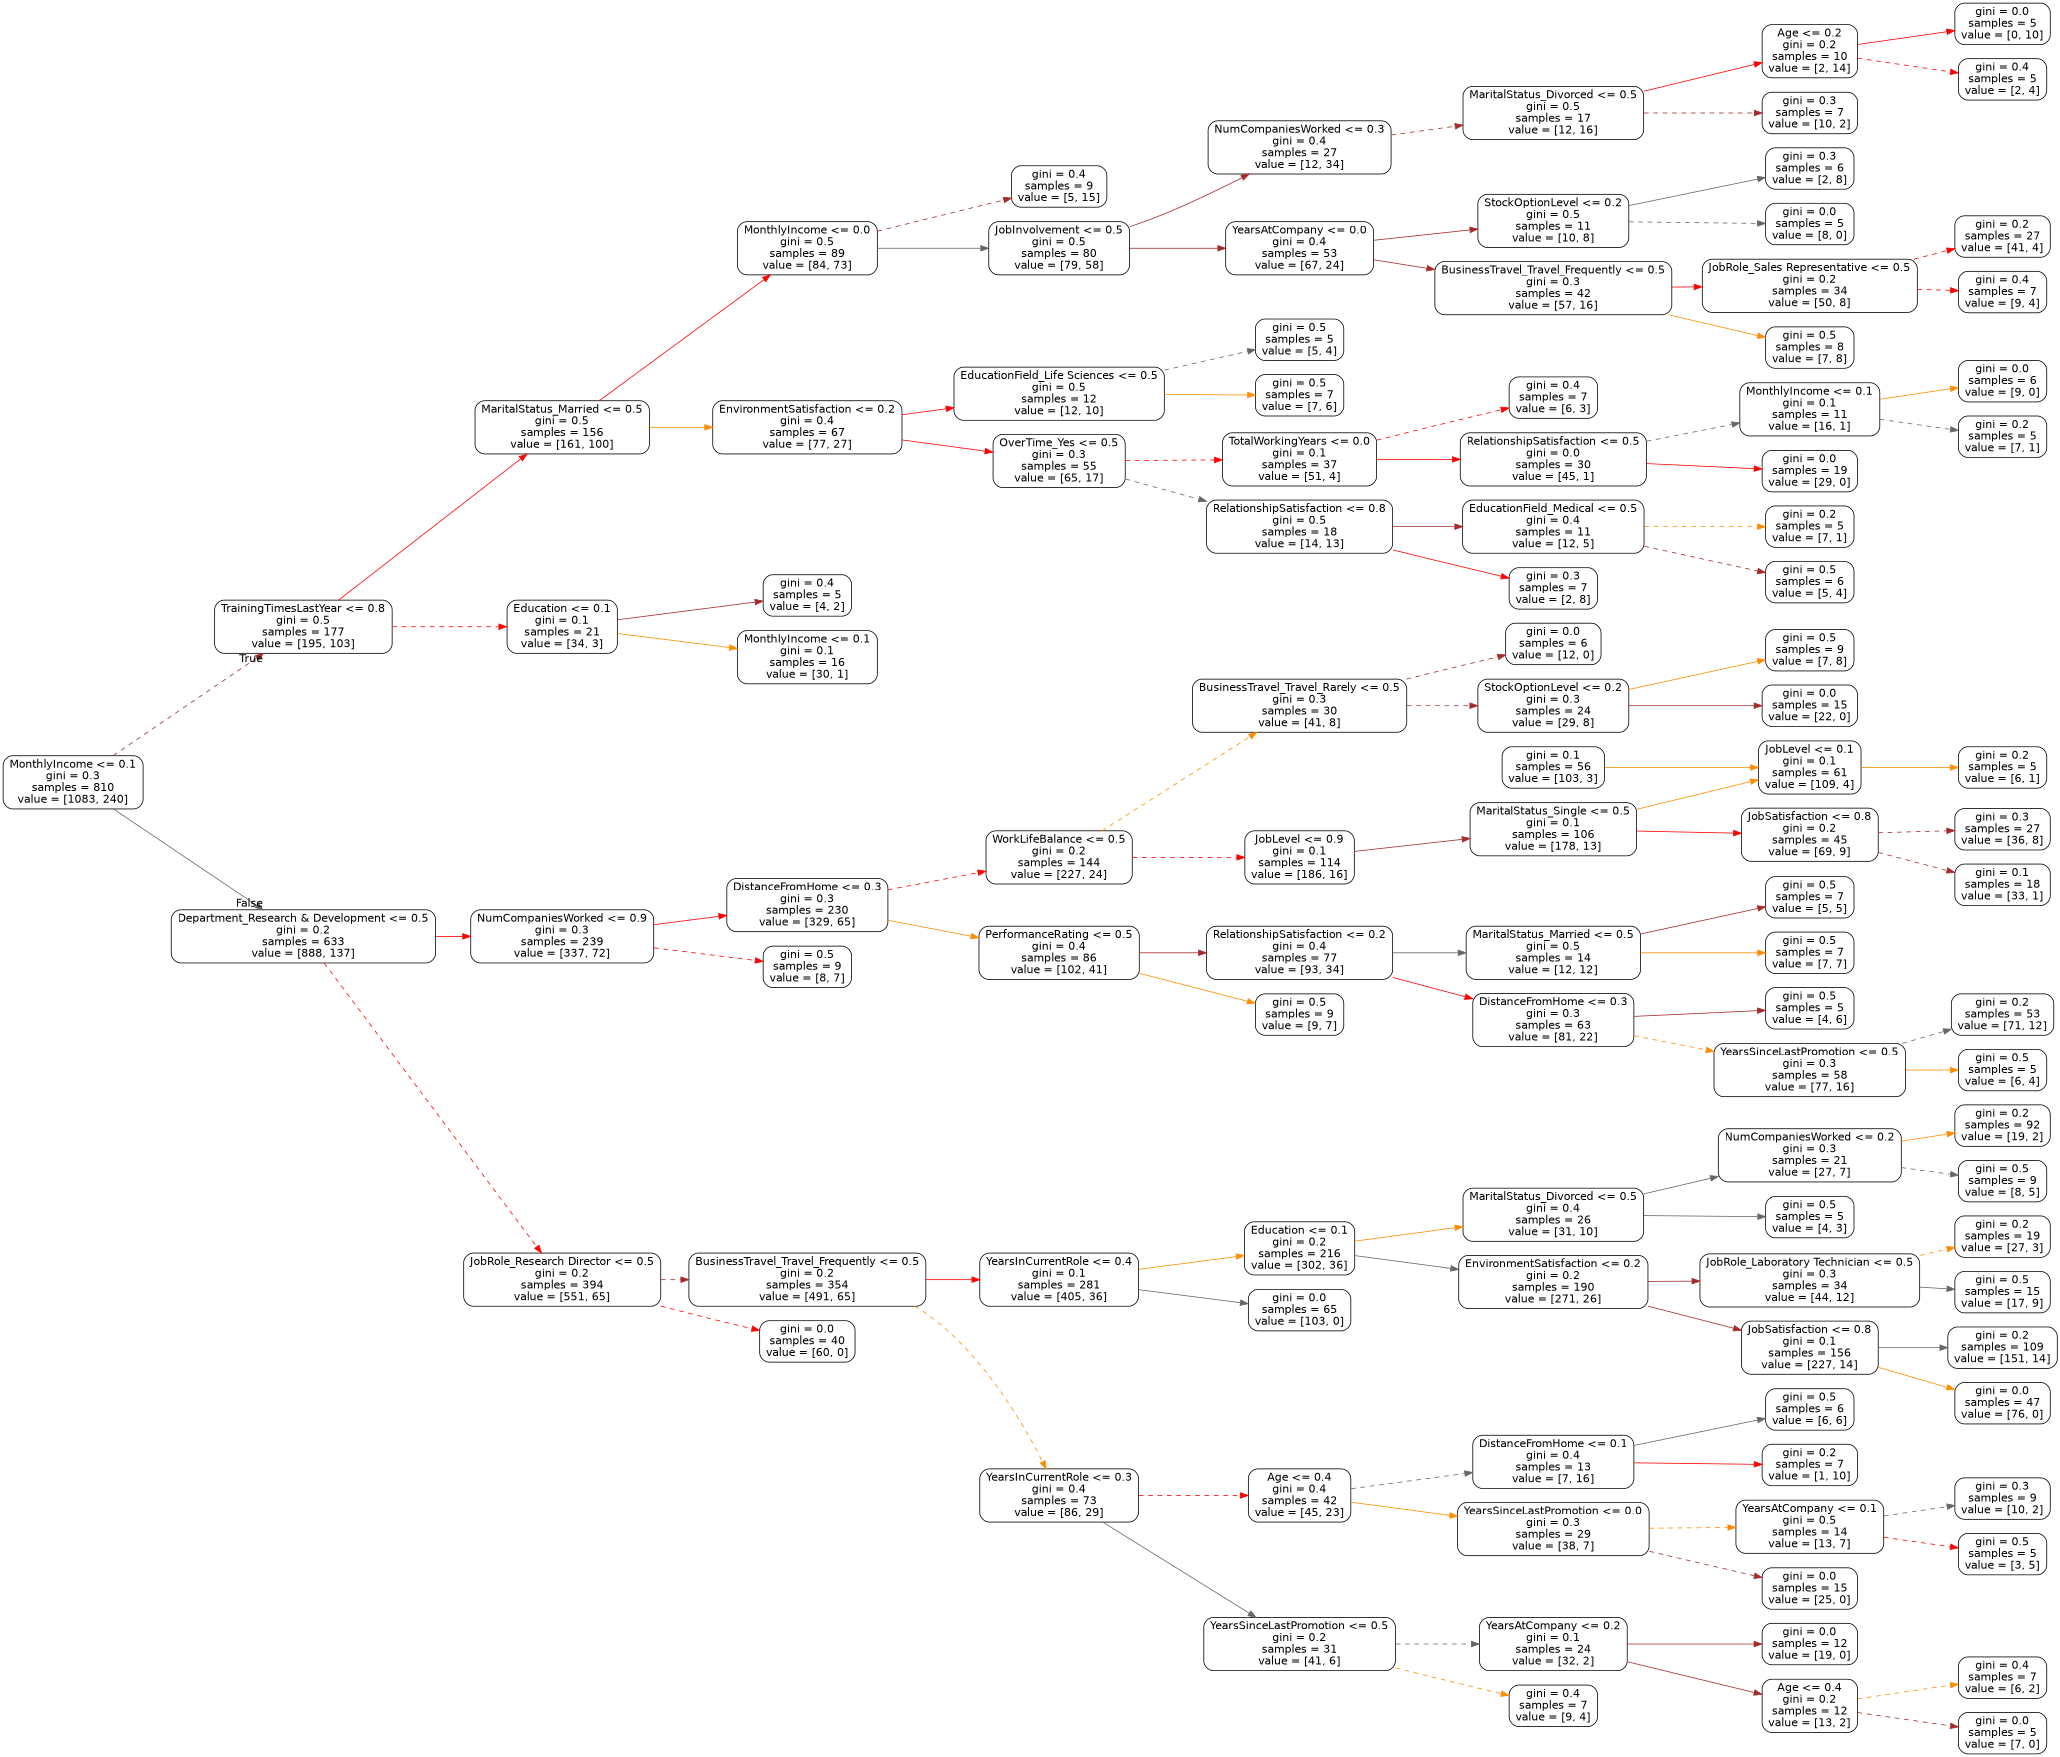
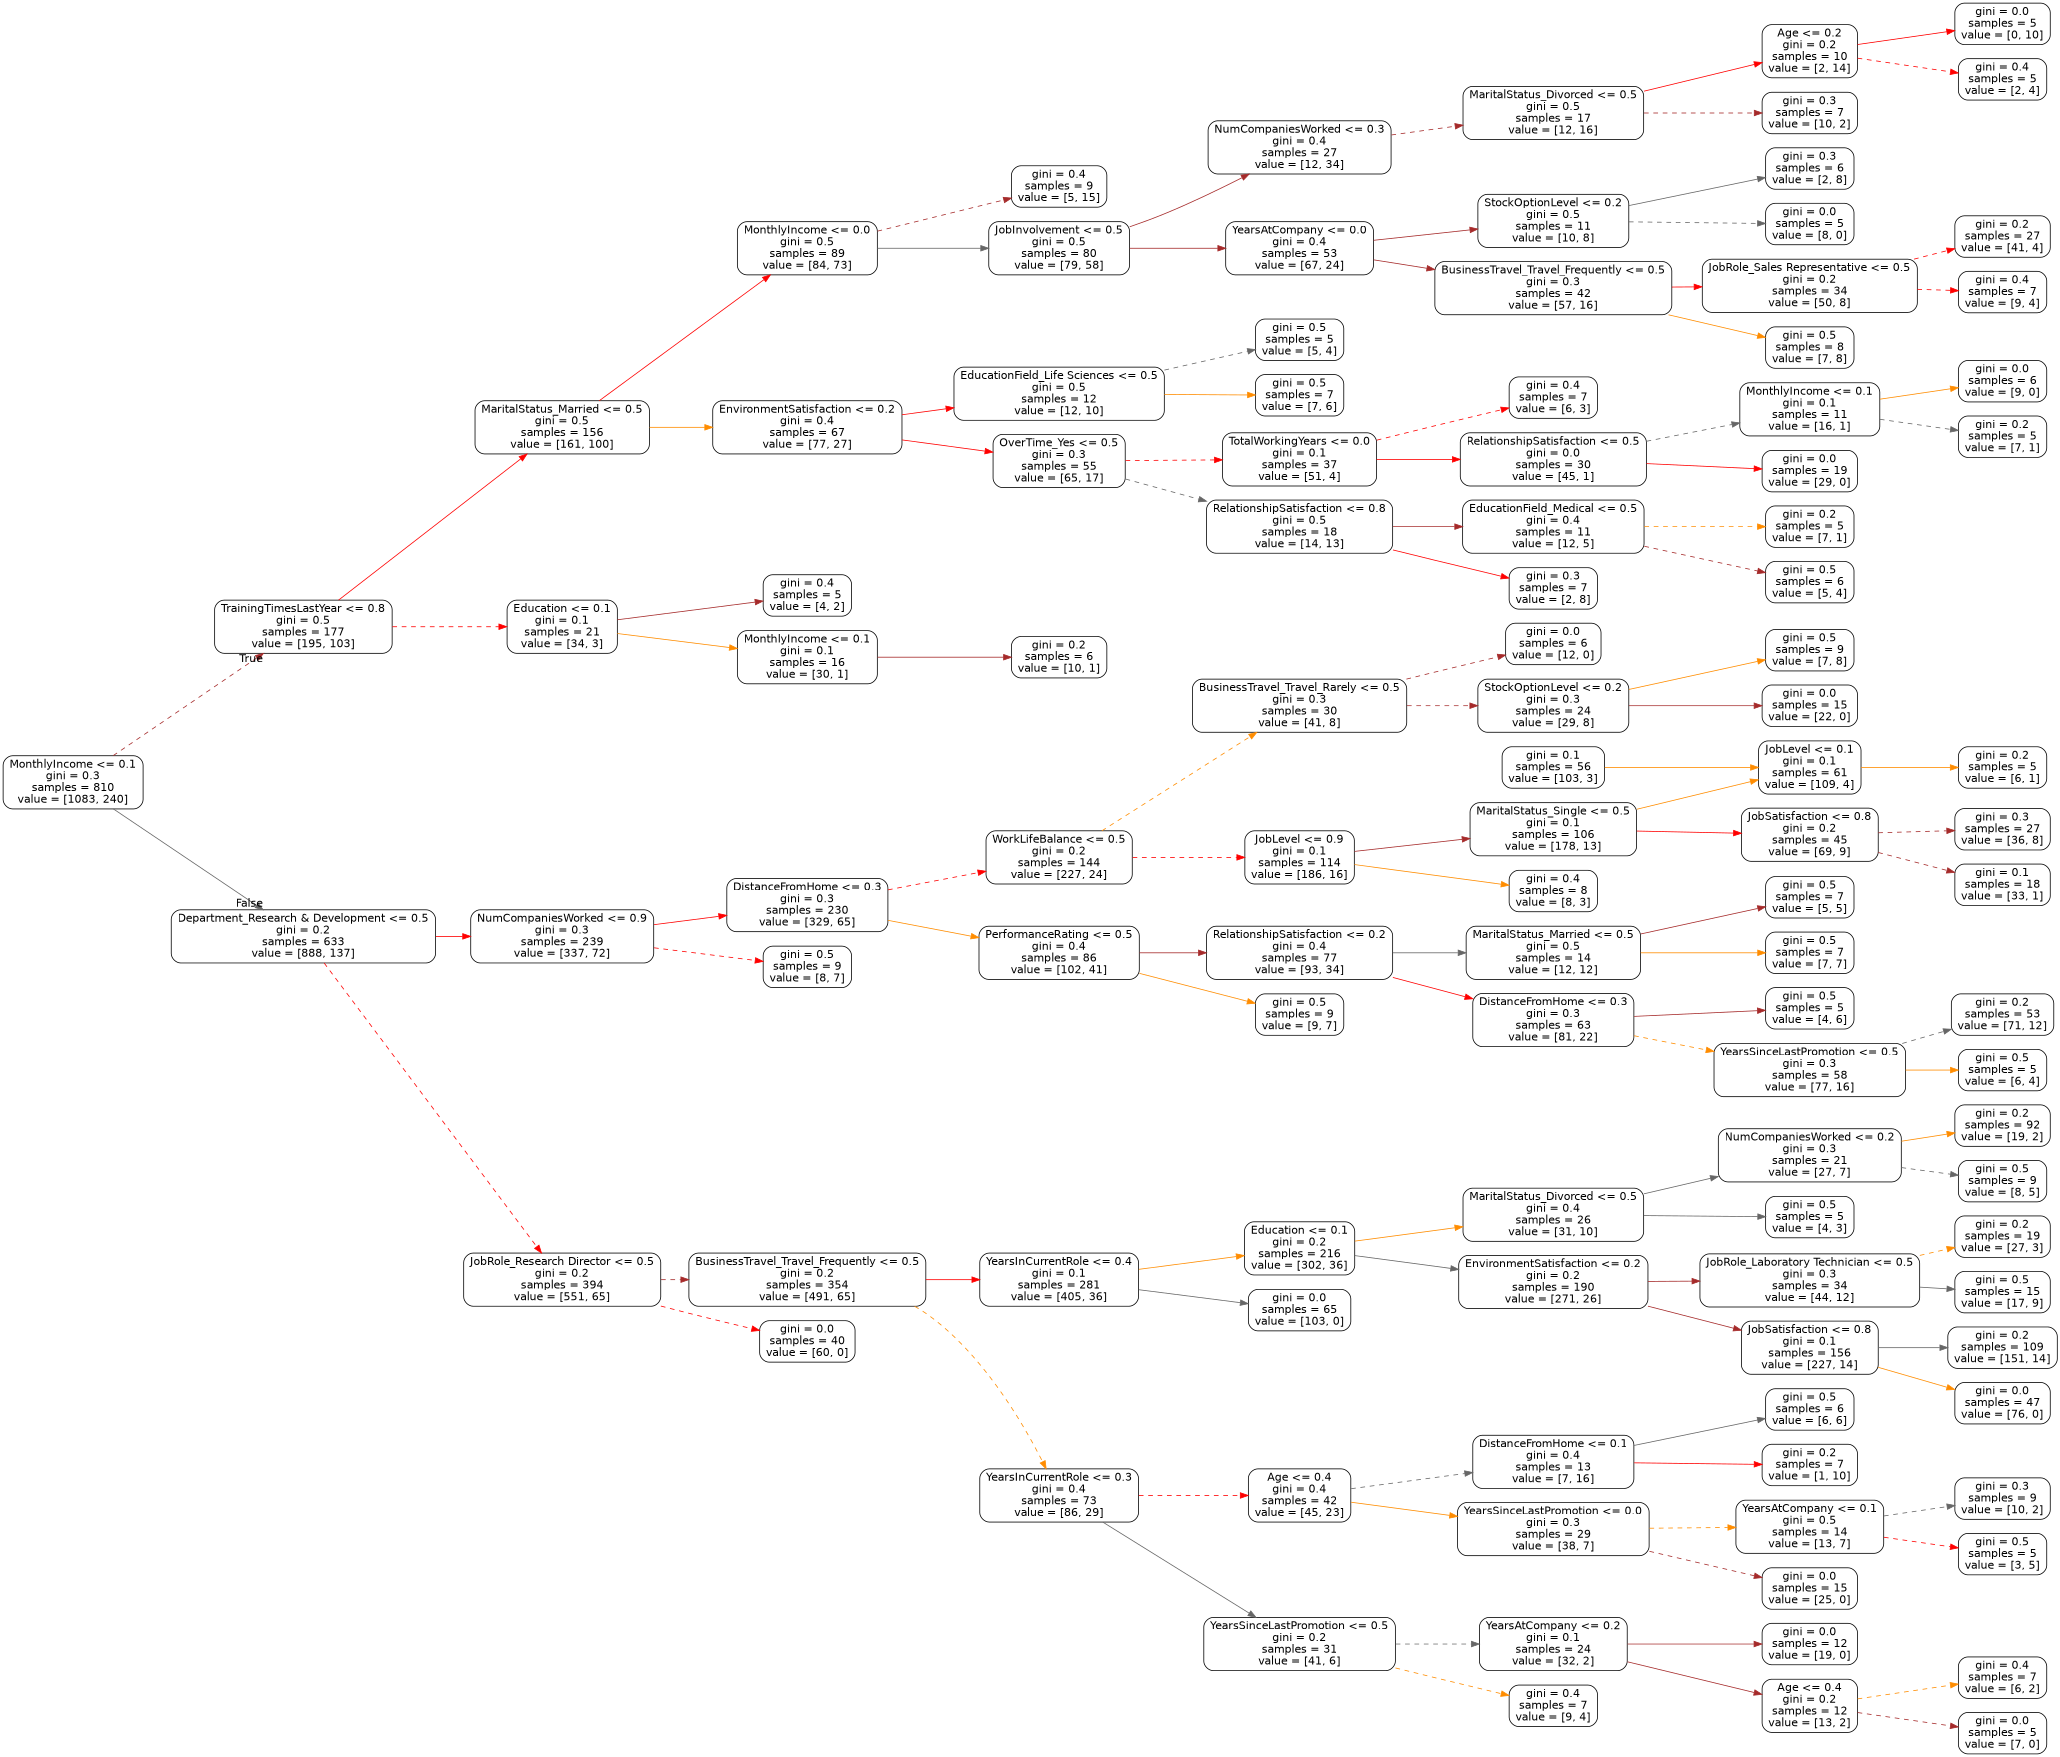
none -> (1059, 657)
none -> (1553, 891)
